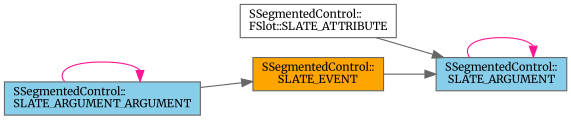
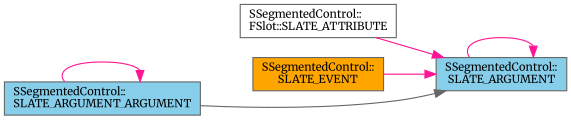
(404, 46) -> (404, 46)
(404, 74) -> (404, 74)
(221, 85) -> (318, 107)
